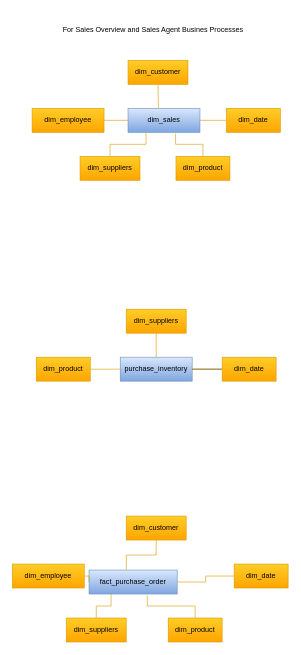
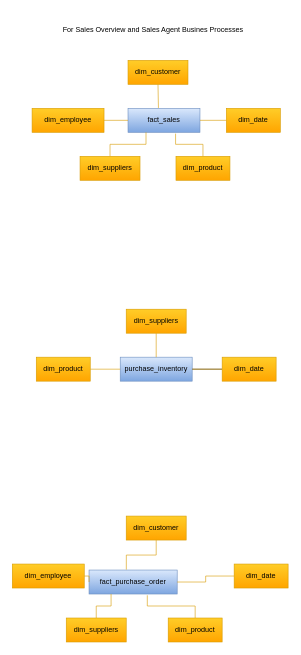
(164, 120) -> (164, 120)
